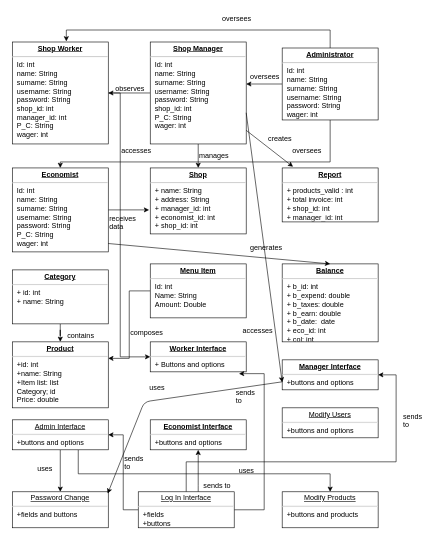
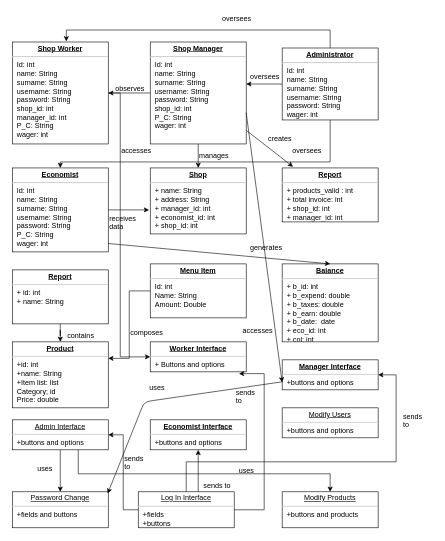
(37, 283) -> (37, 283)
